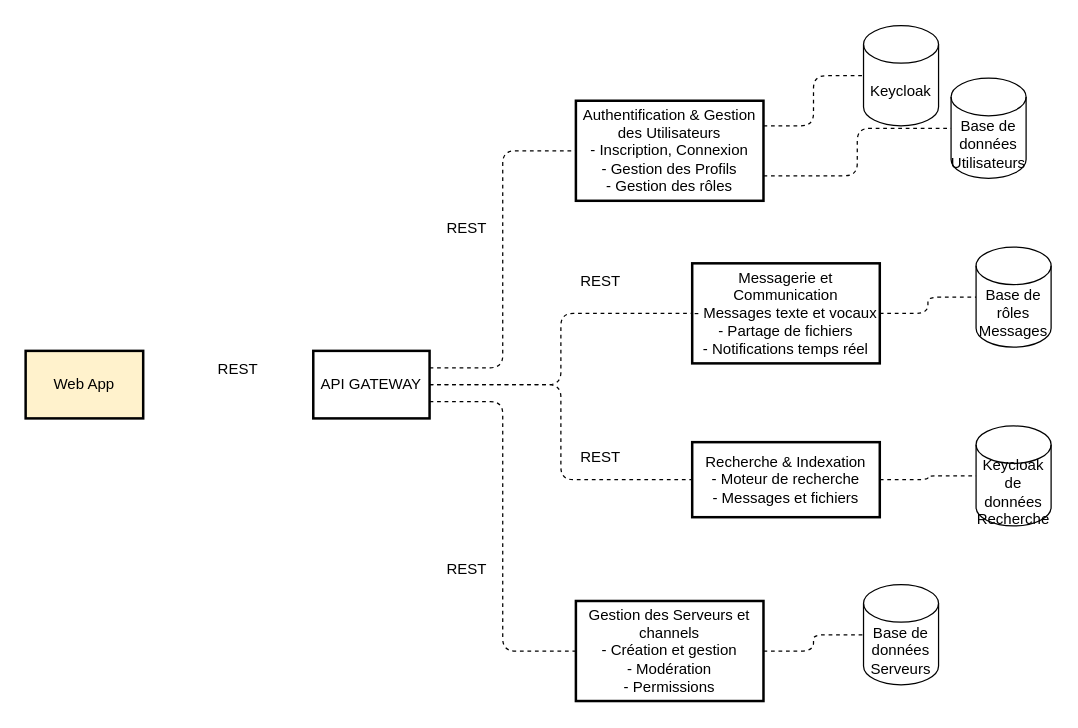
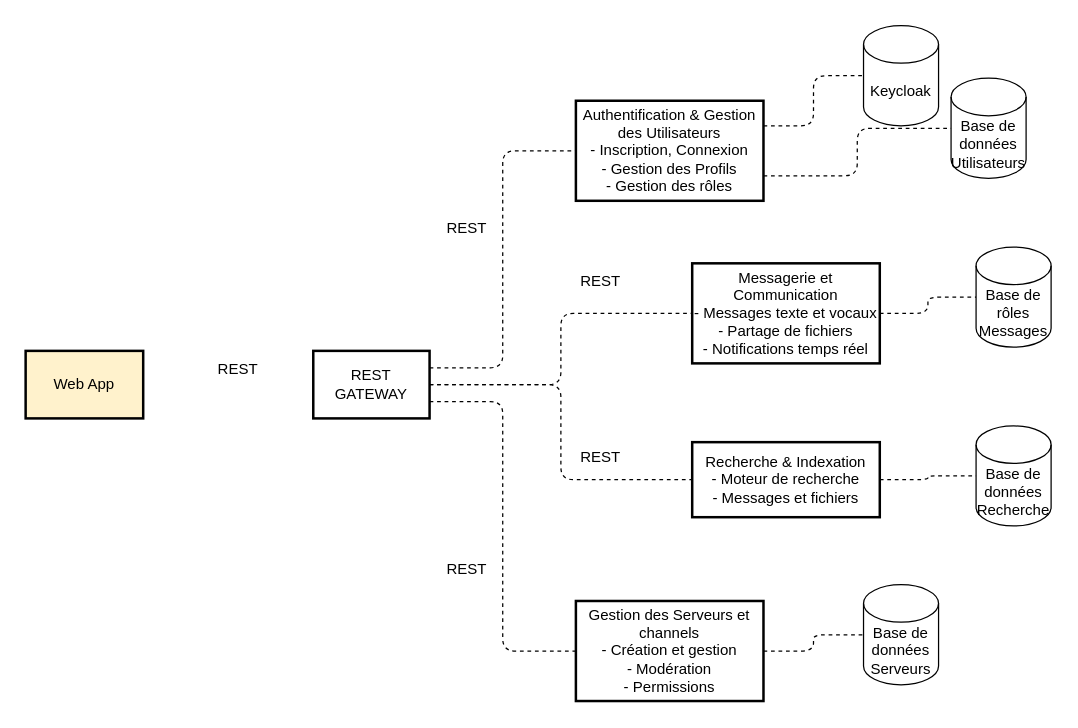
(371, 384) -> (371, 384)
(1013, 492) -> (1013, 492)
